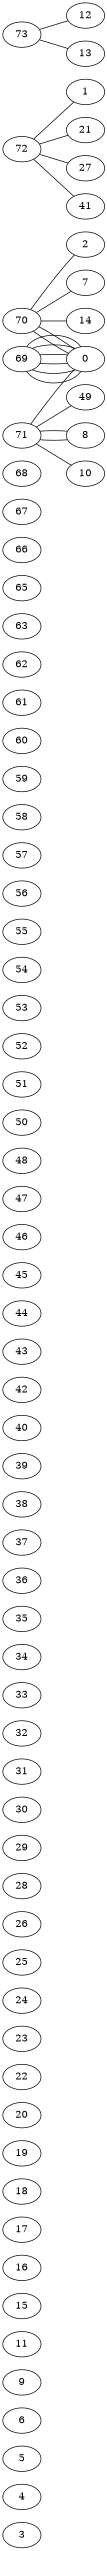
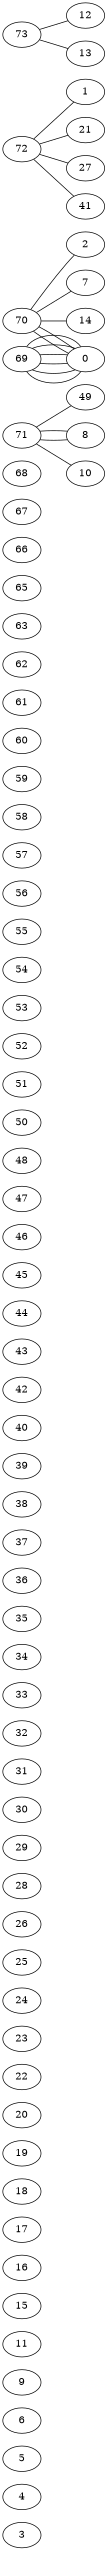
(52, 396) -> none
